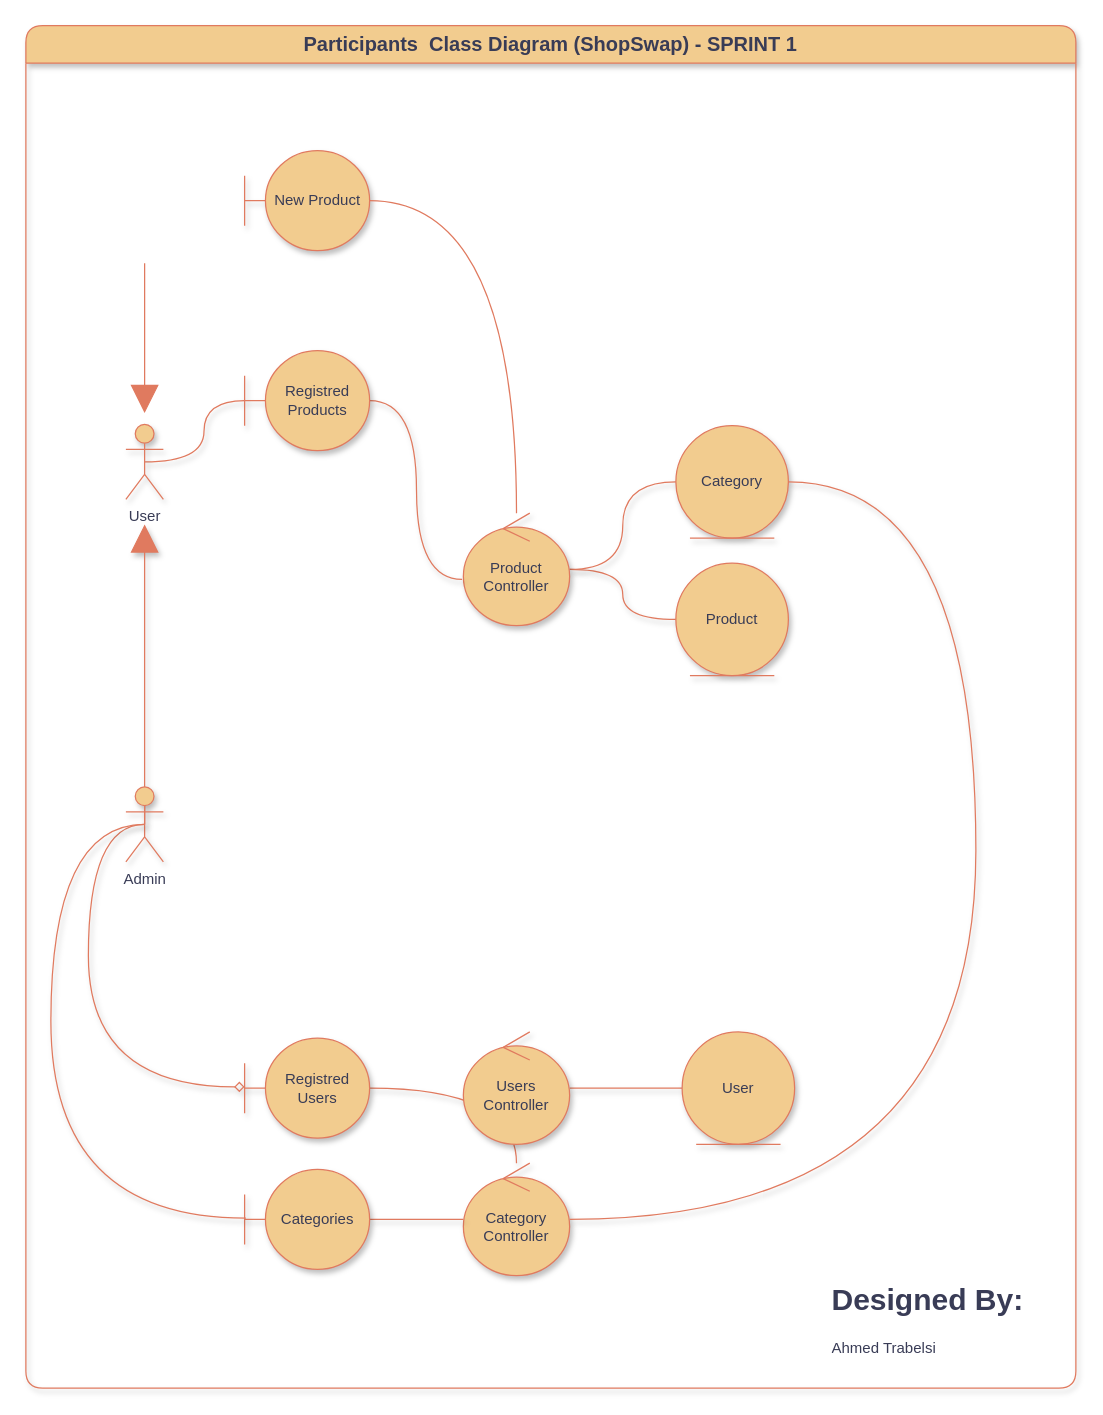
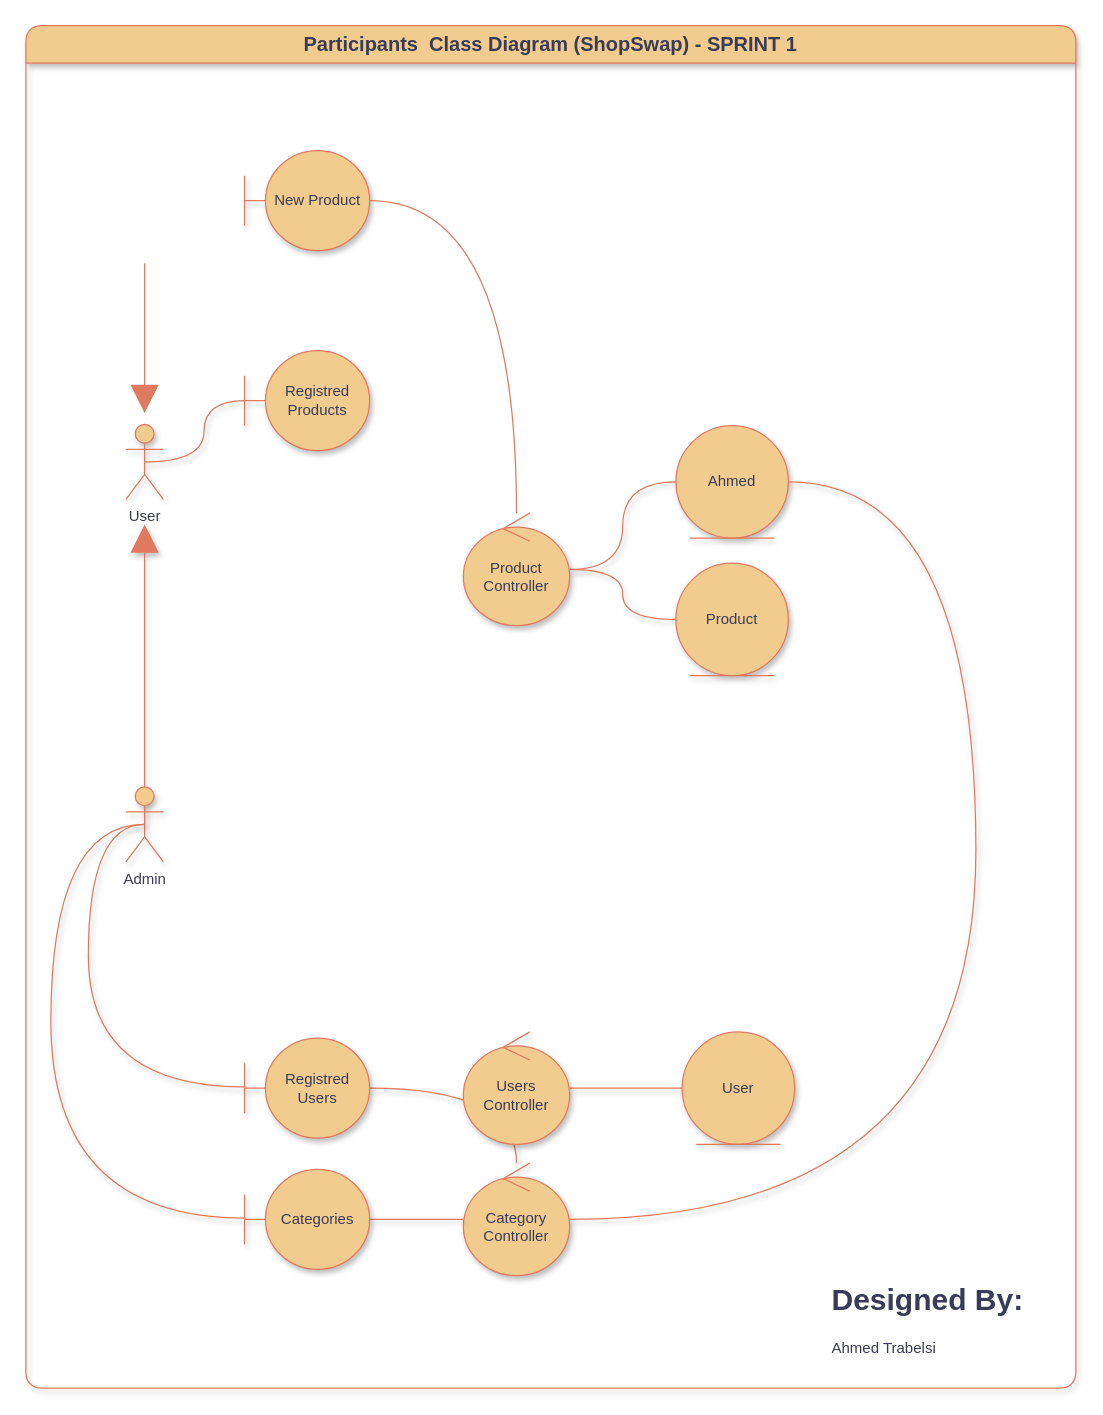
(732, 482) -> (732, 482)
(416, 490) -> none
(234, 1087) -> (237, 1087)
